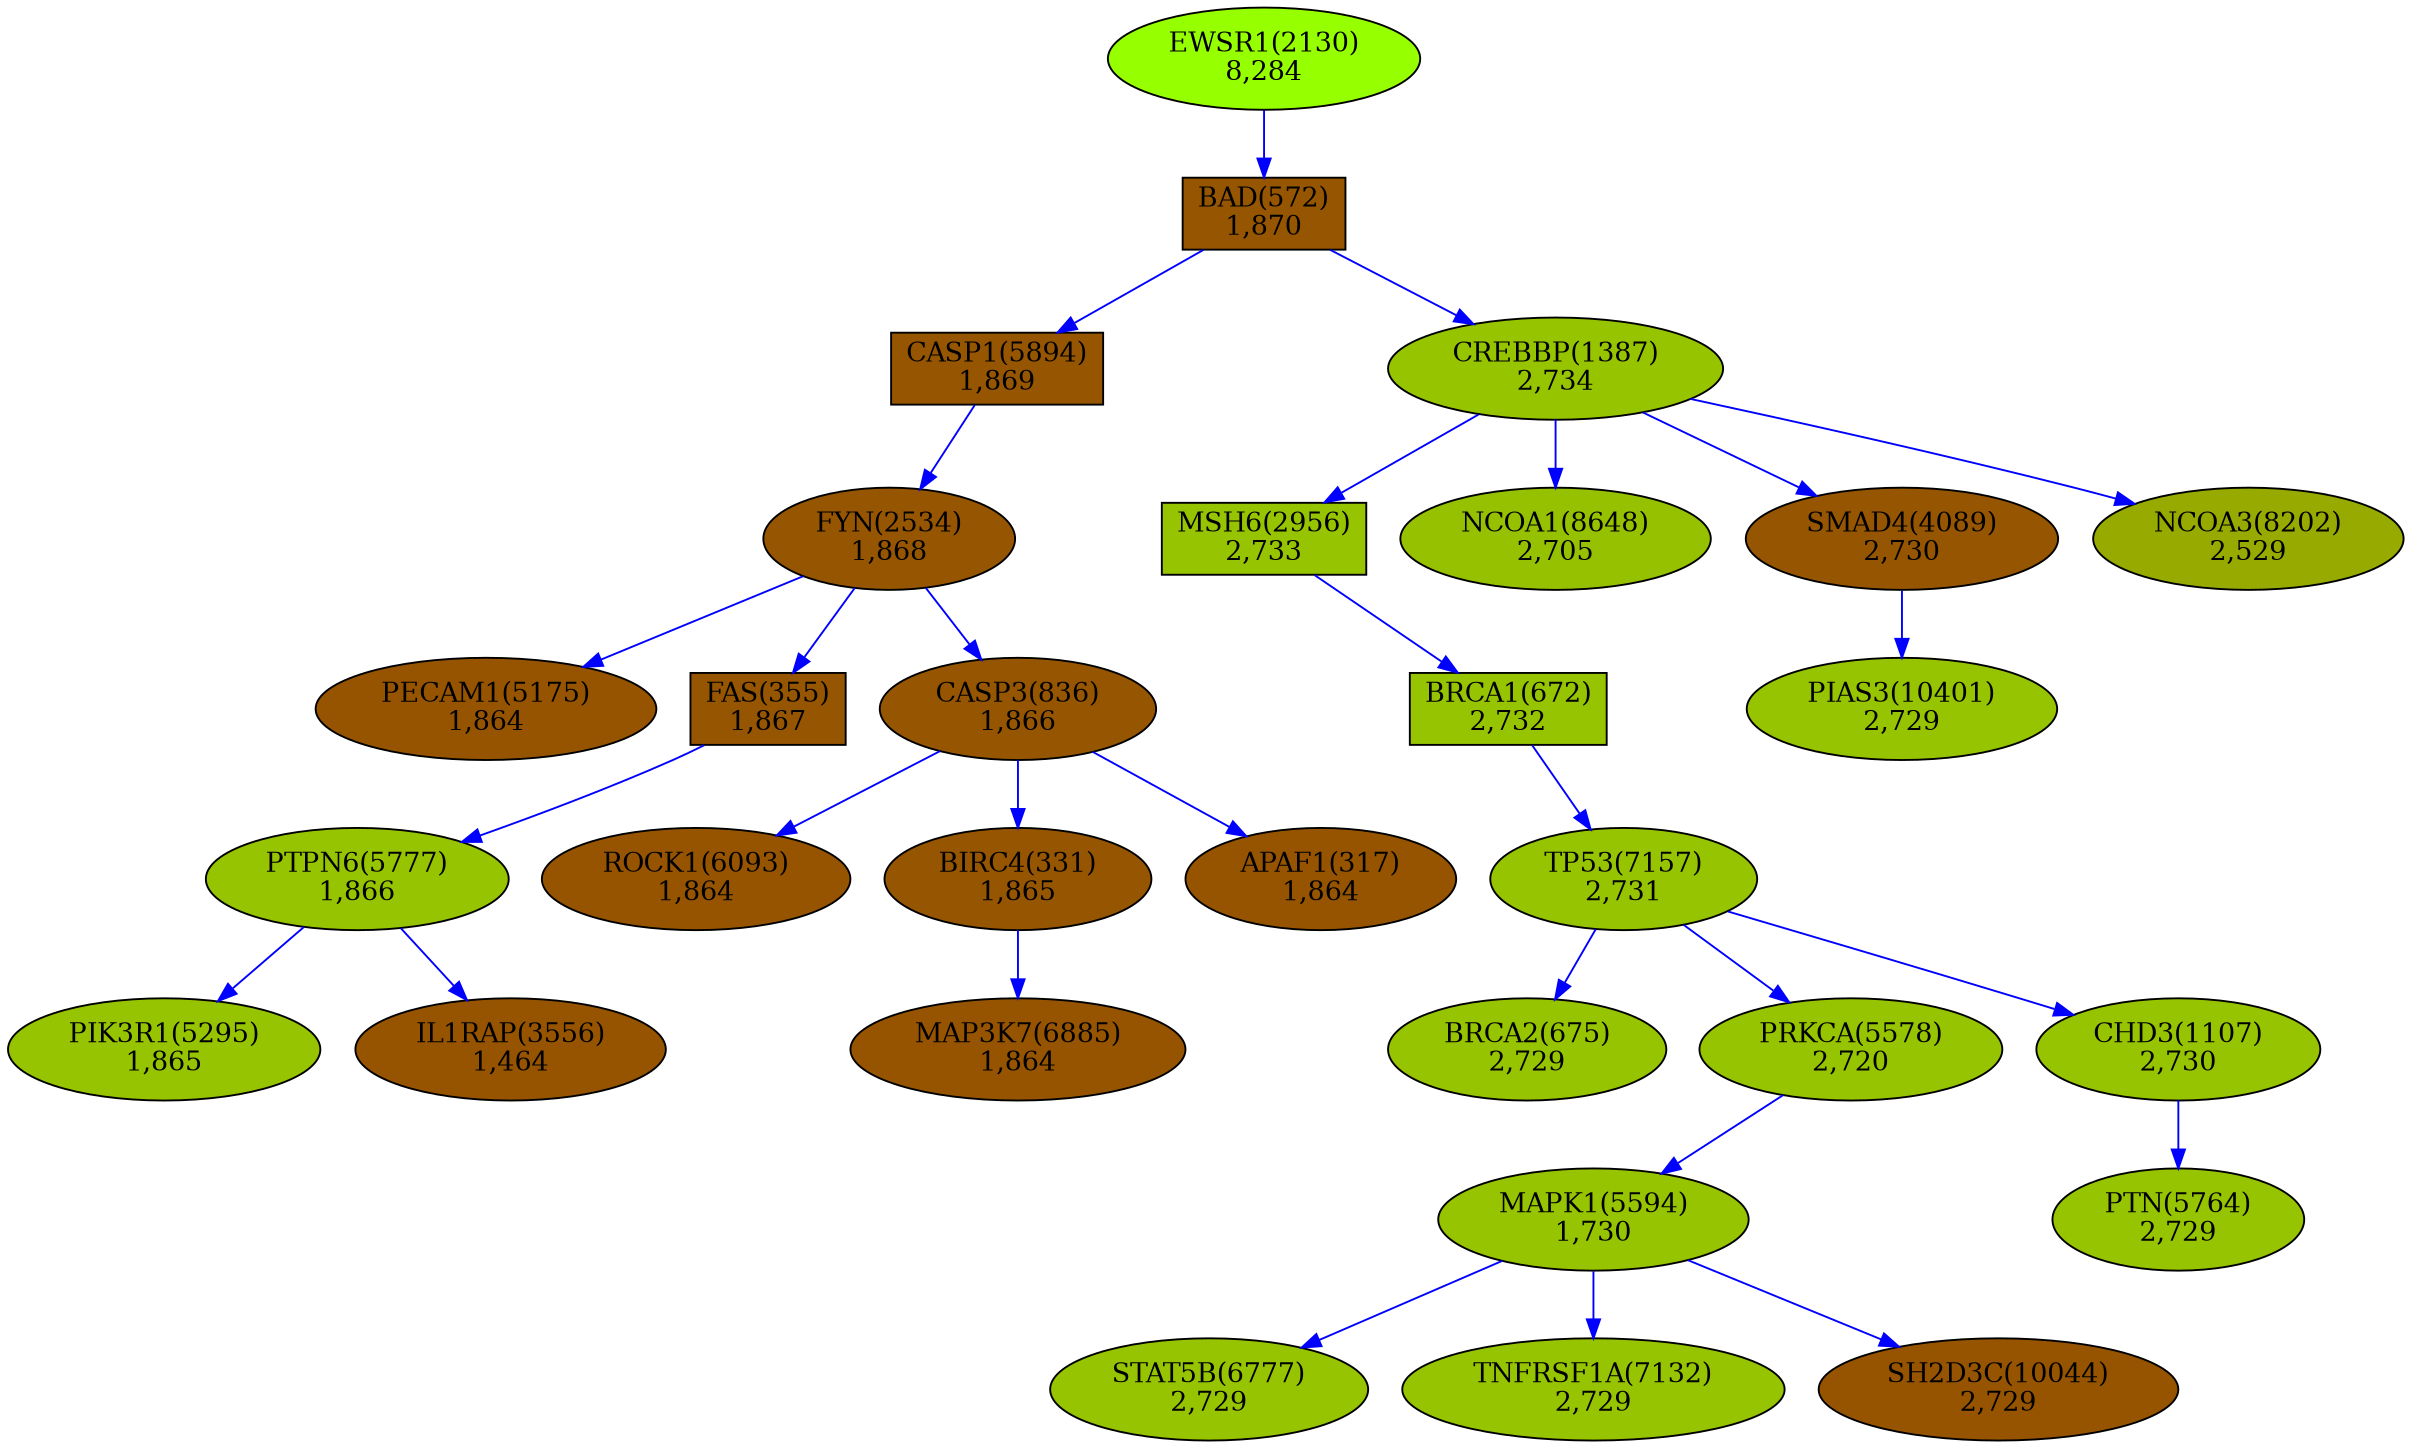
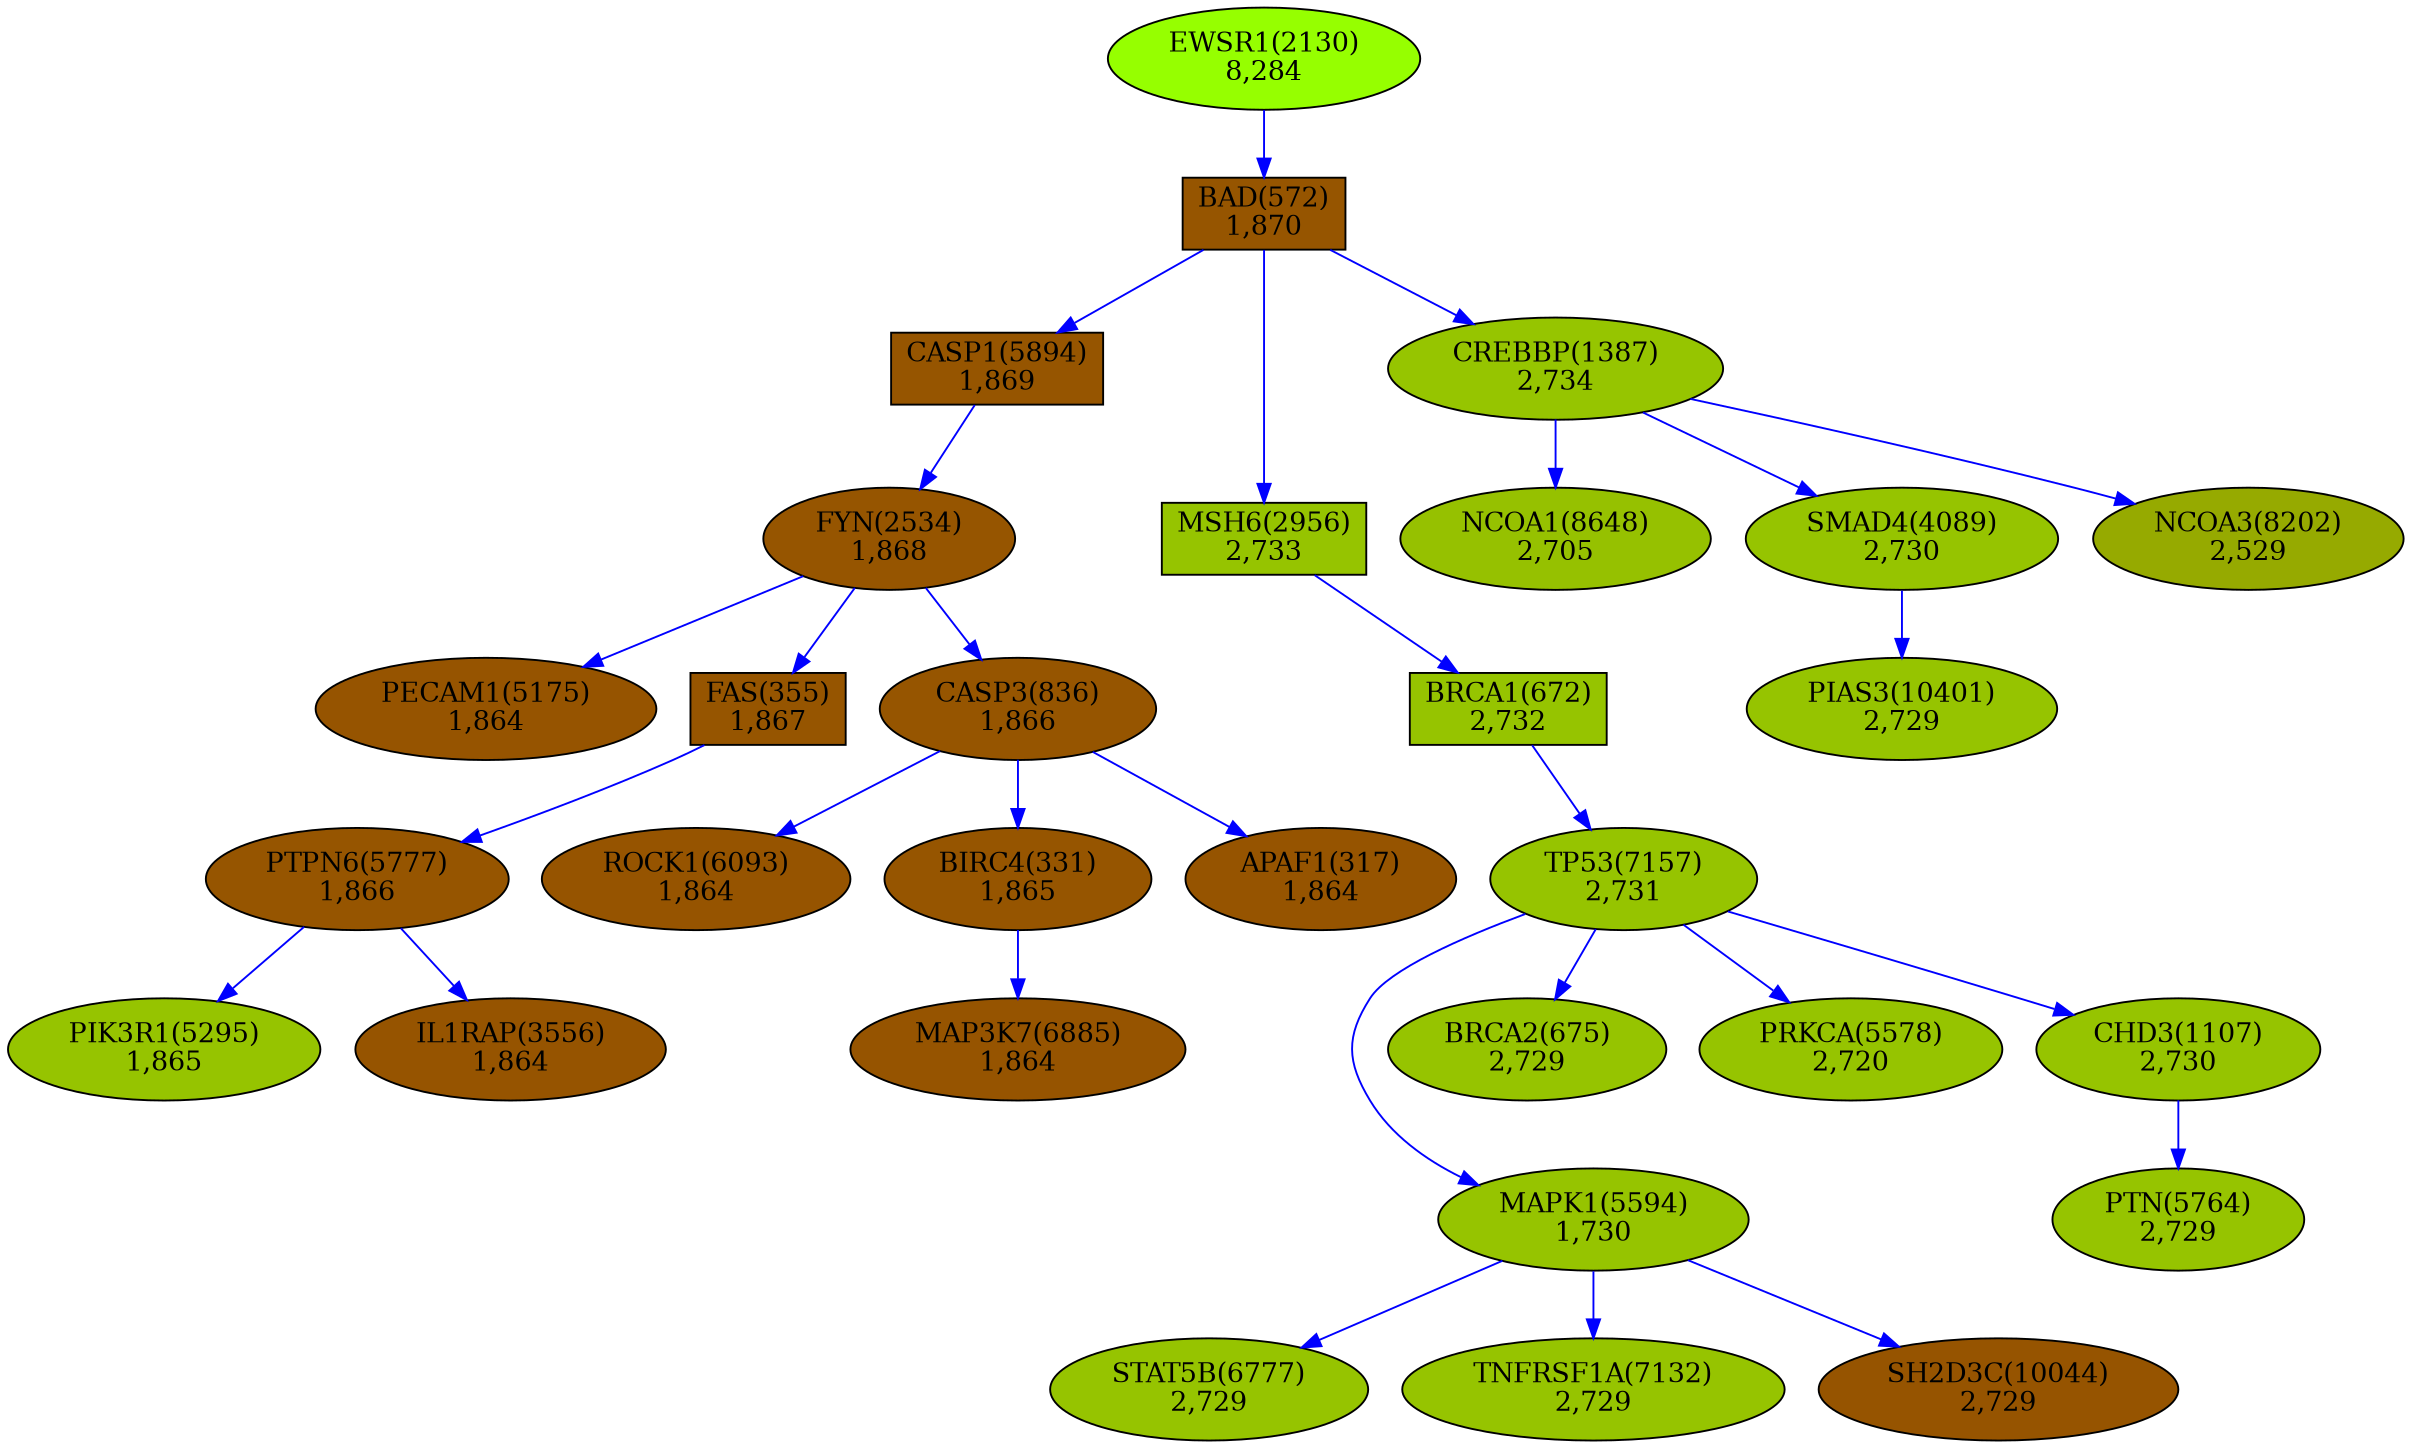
(1410, 453) -> (1264, 367)
(1902, 539) -> (1902, 539)
(357, 879) -> (357, 879)
(511, 1049) -> (511, 1049)
(1731, 1129) -> (1358, 1021)
